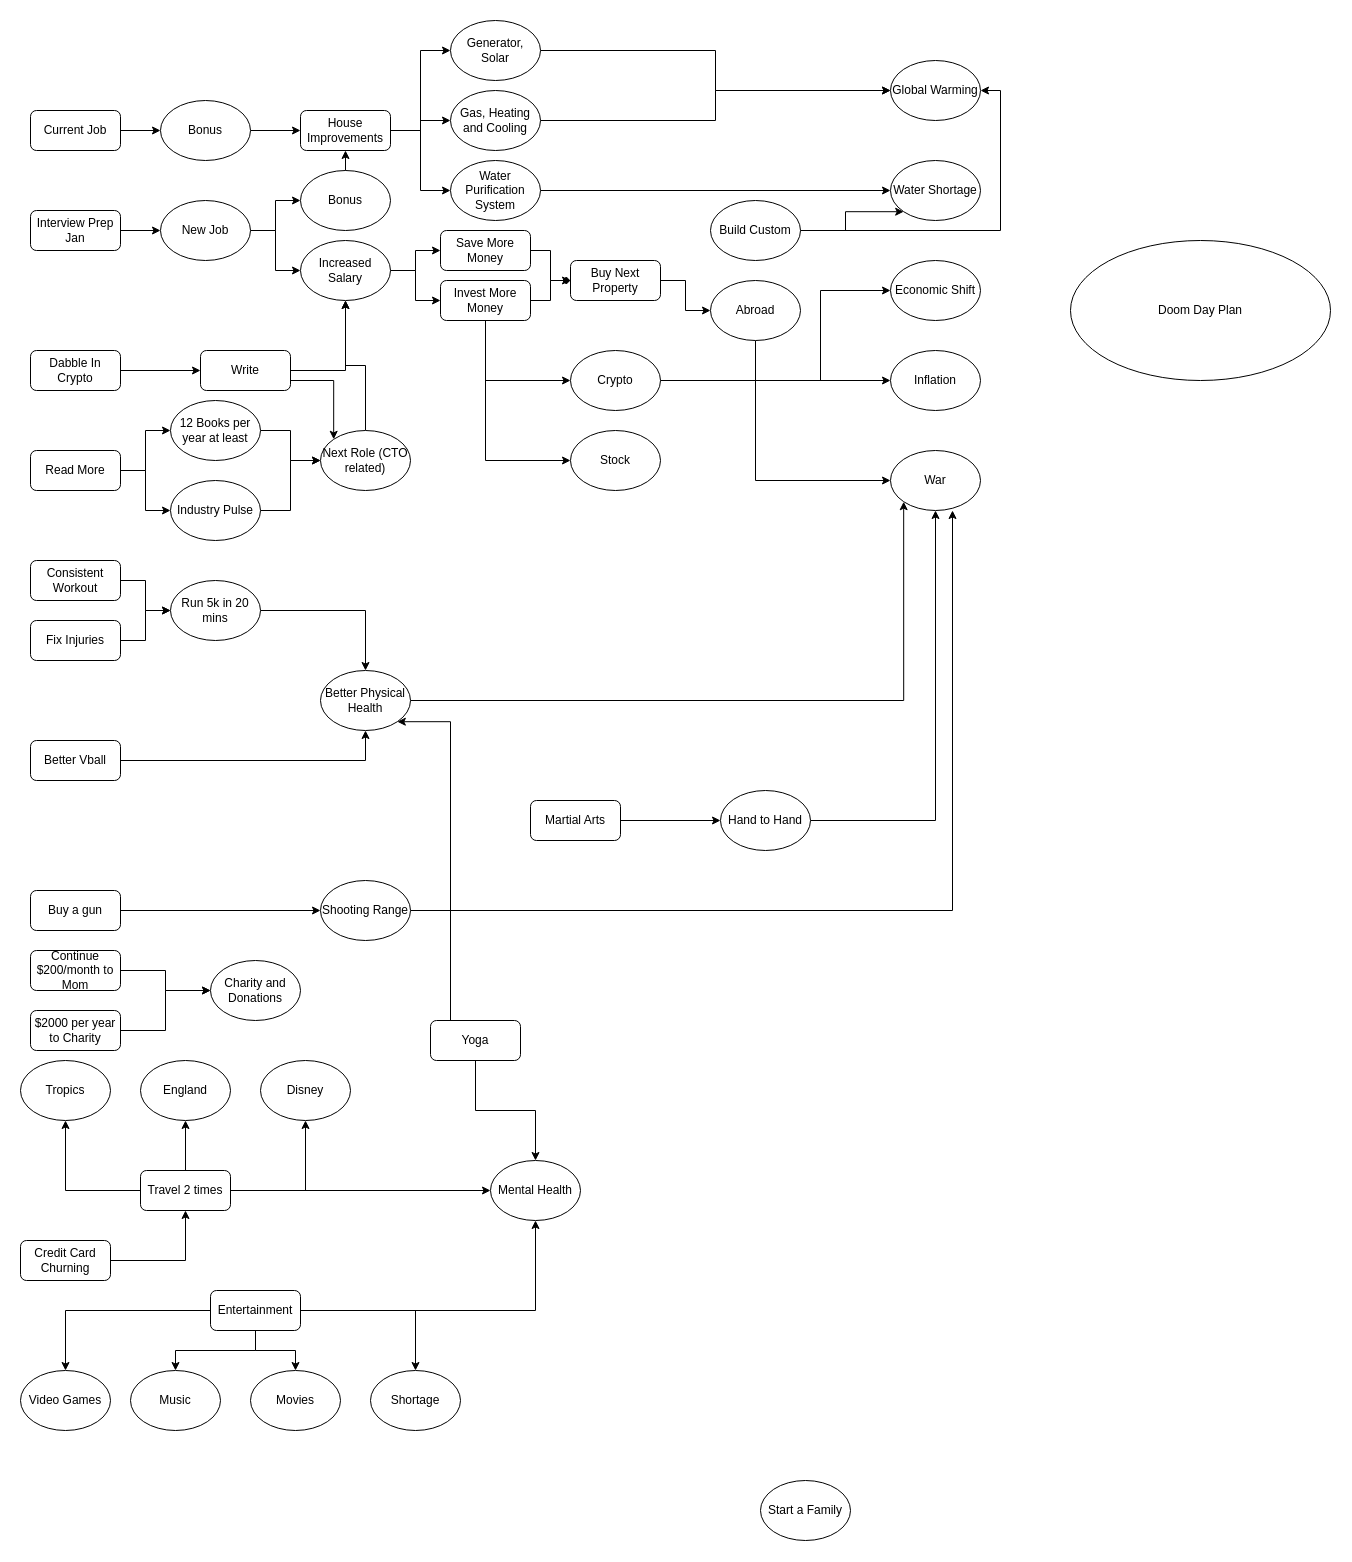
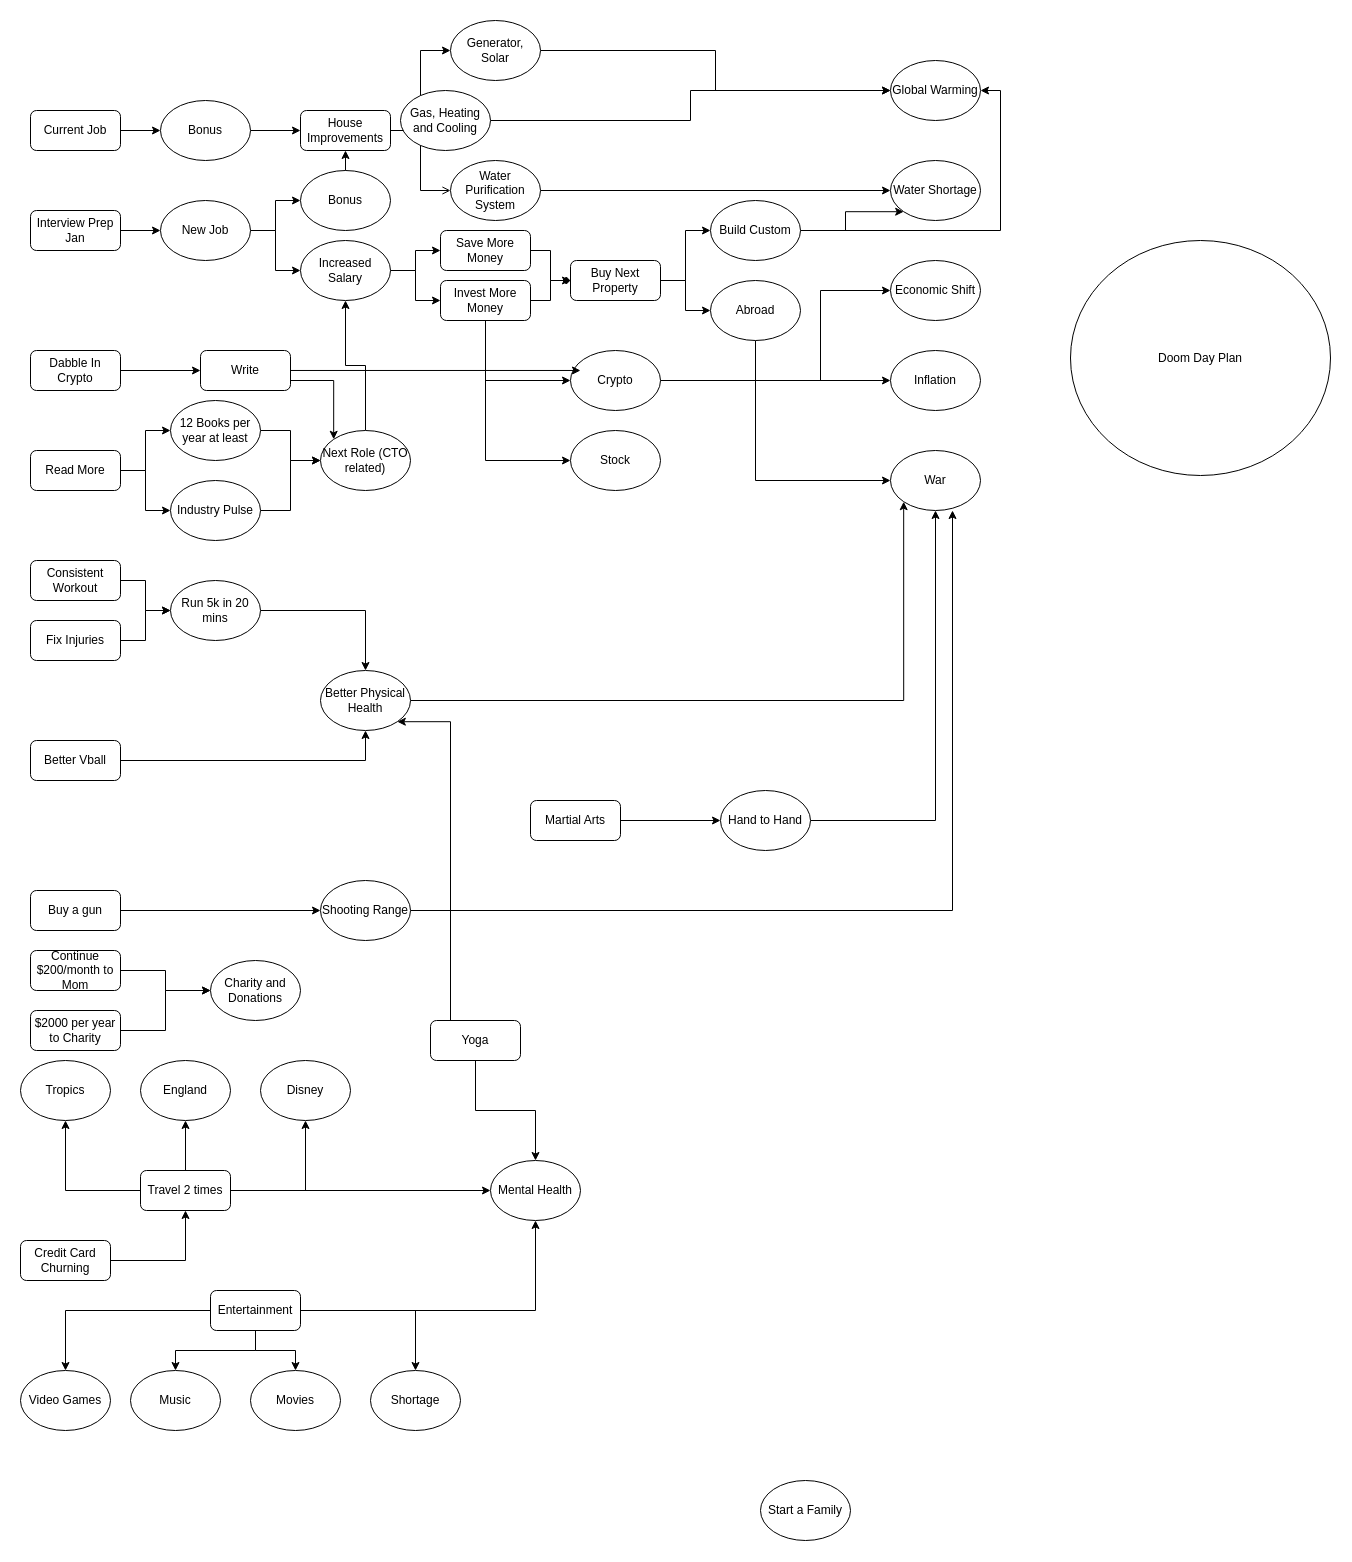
(496, 121) -> (446, 121)
(442, 191) -> (444, 191)
none -> (686, 246)
(1201, 311) -> (1201, 358)
(346, 371) -> (458, 370)
